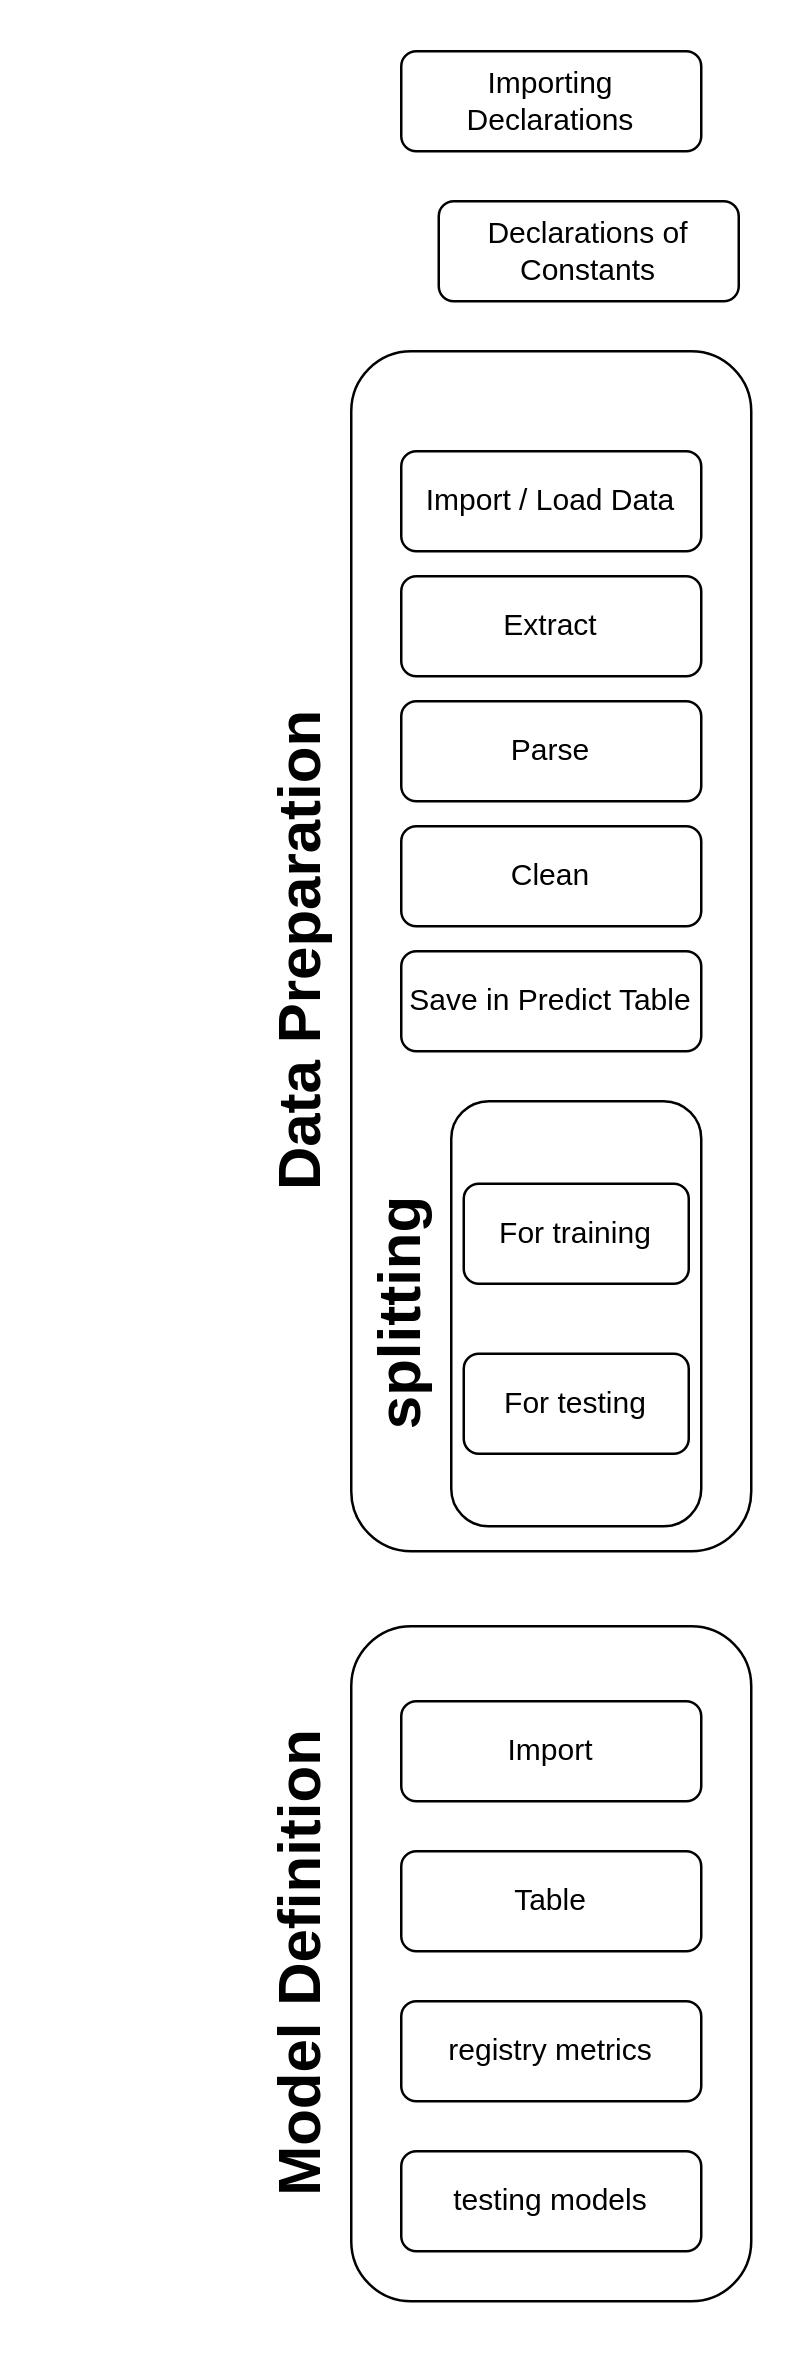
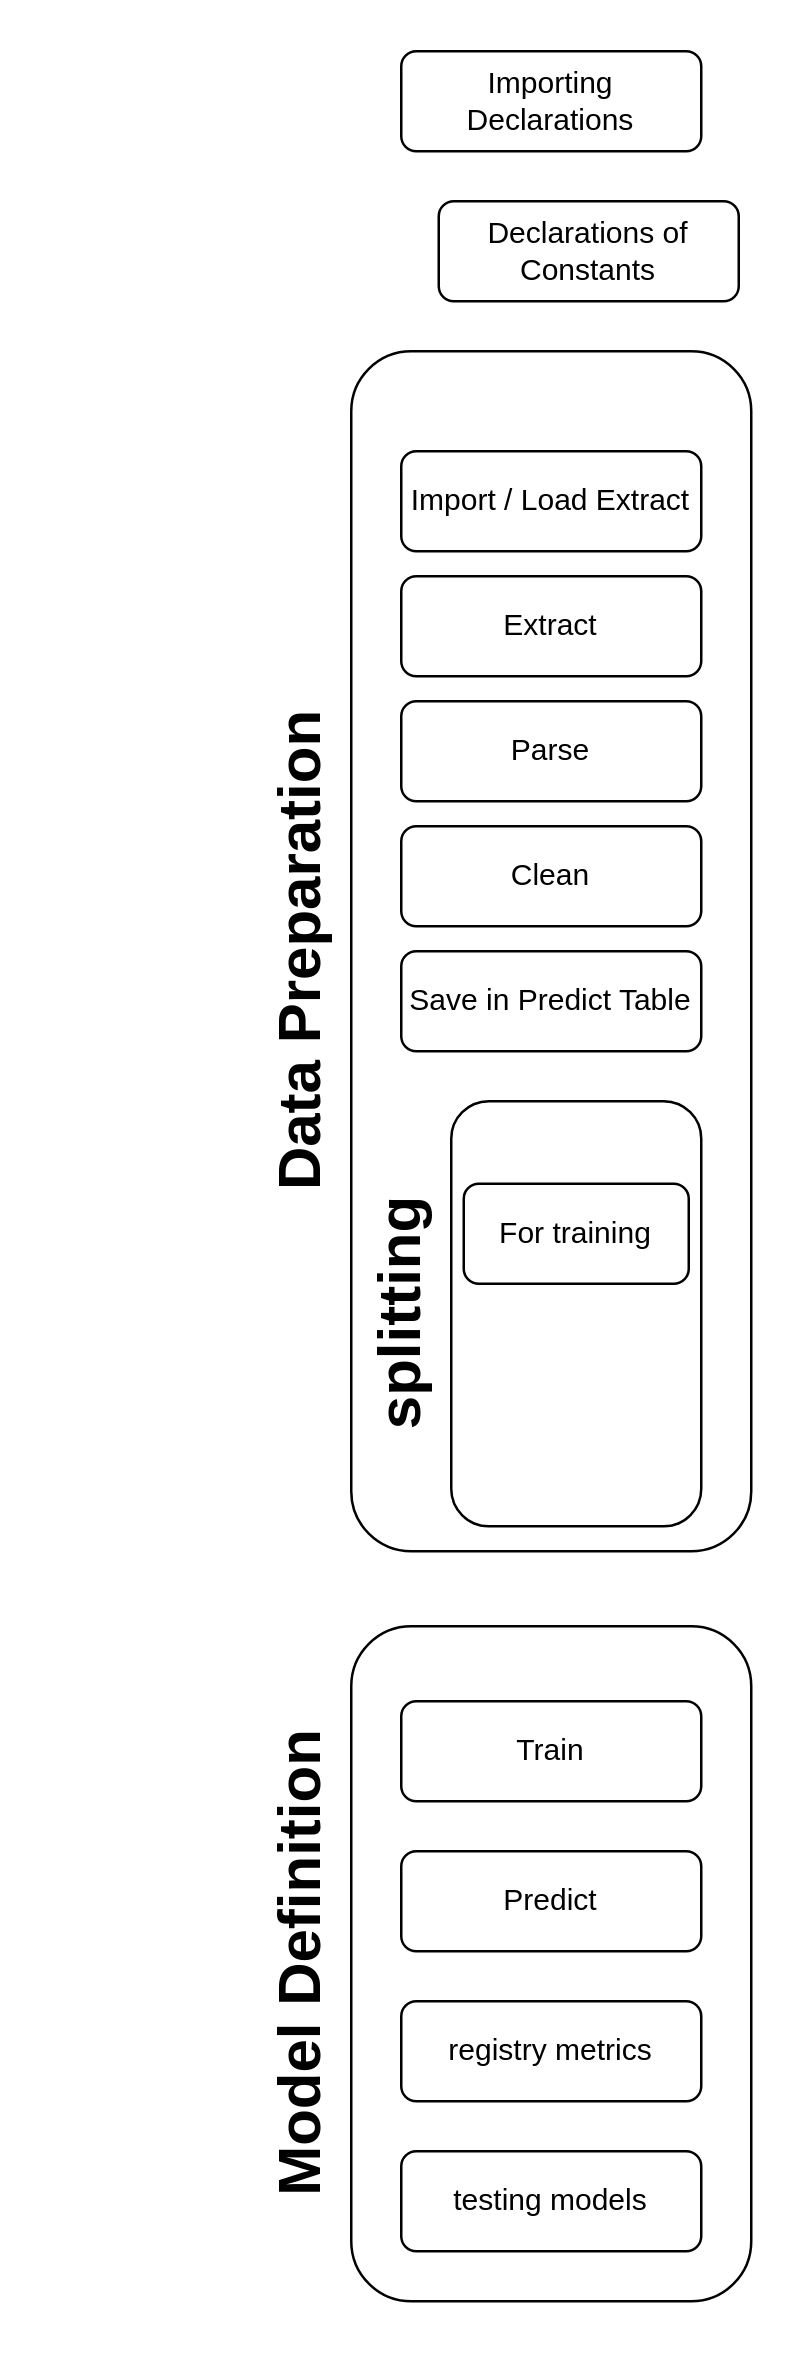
(551, 501) -> (551, 501)
(576, 1404) -> none
(551, 1751) -> (551, 1751)
(551, 1901) -> (551, 1901)
